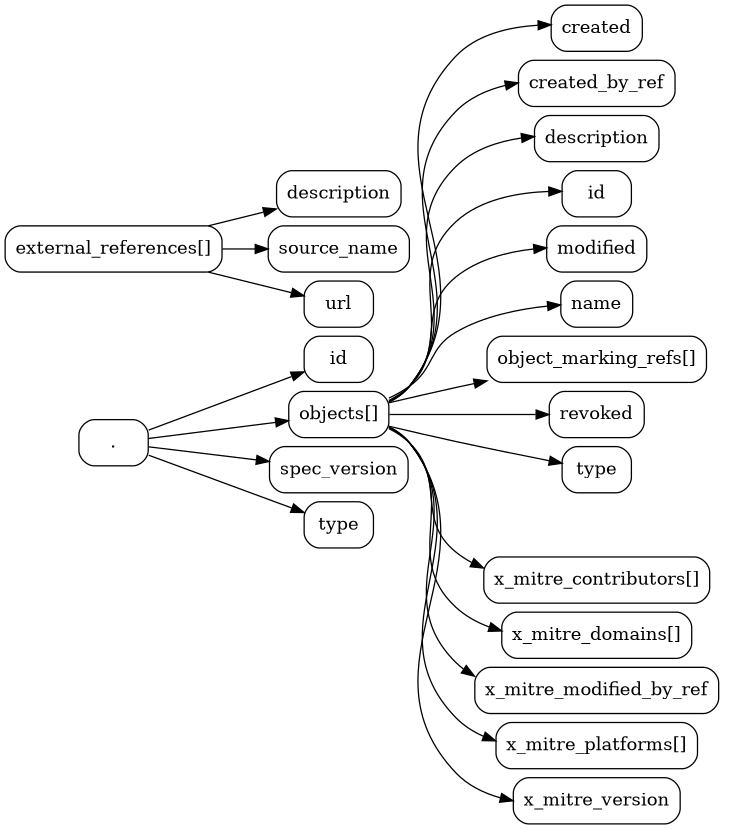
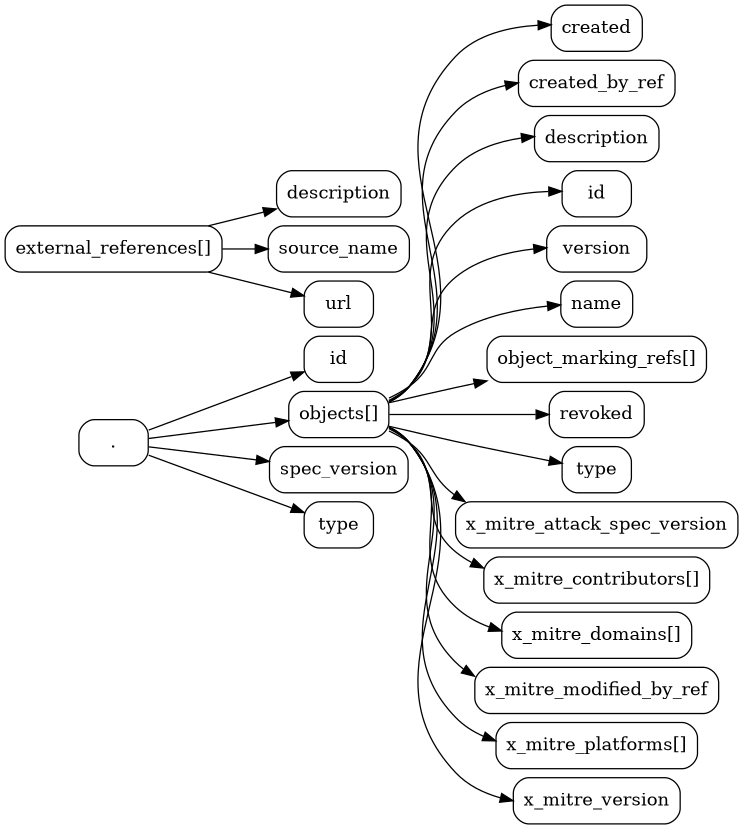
(597, 249) -> (597, 249)
none -> (597, 525)
